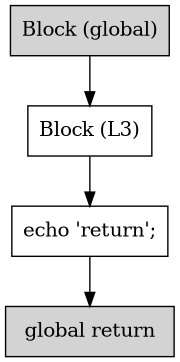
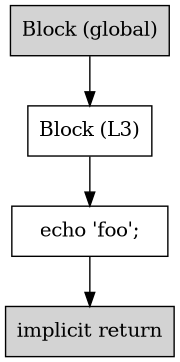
(90, 231) -> (90, 231)
(90, 332) -> (90, 332)
